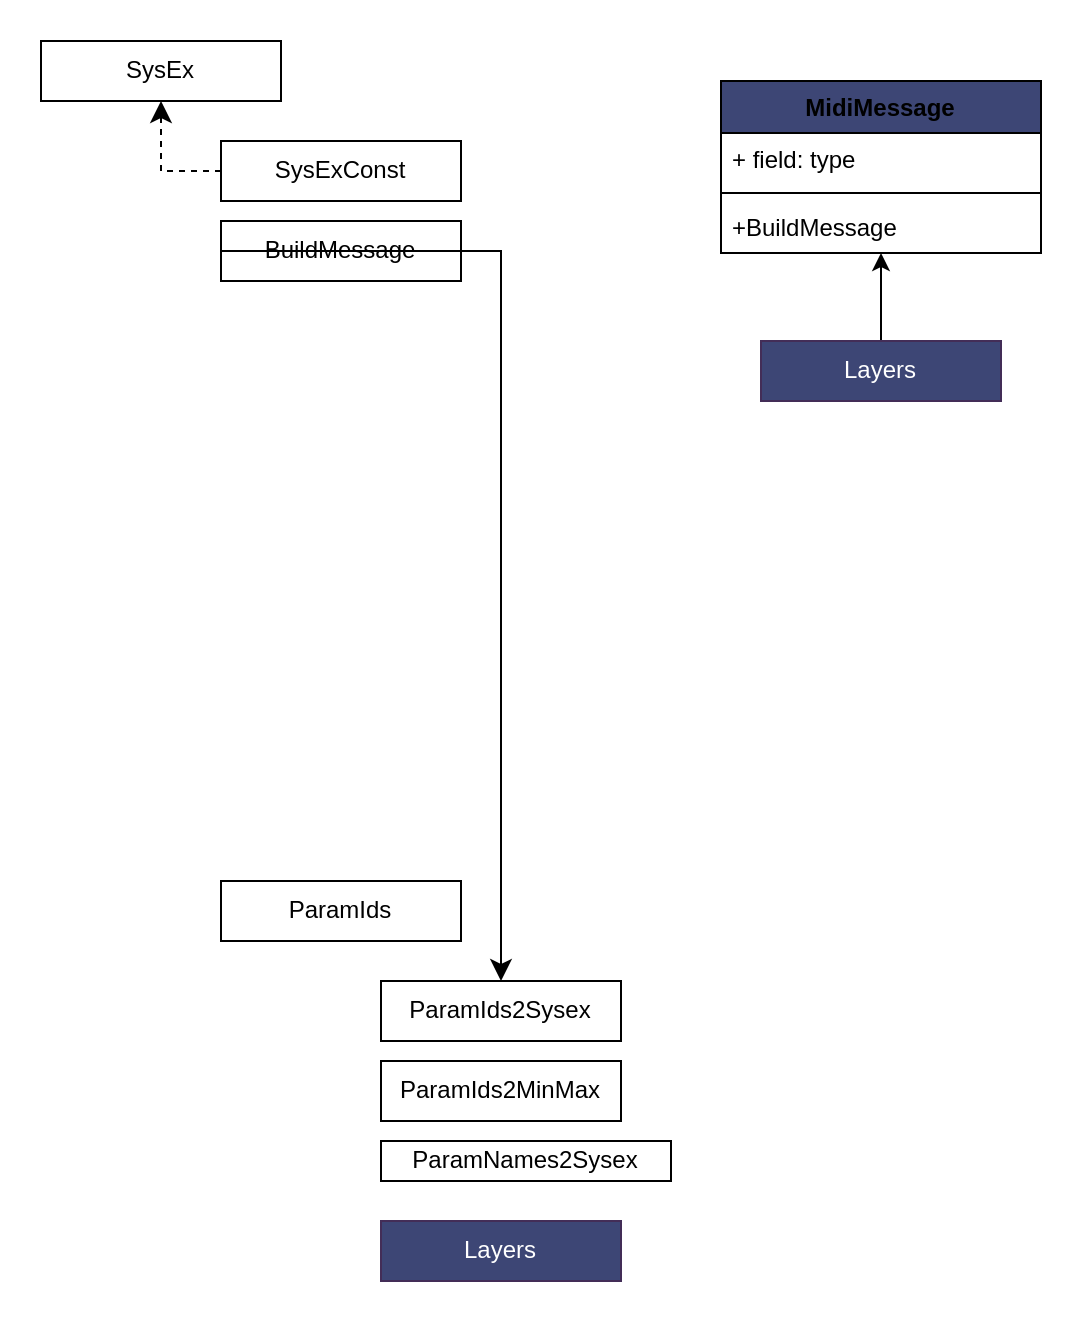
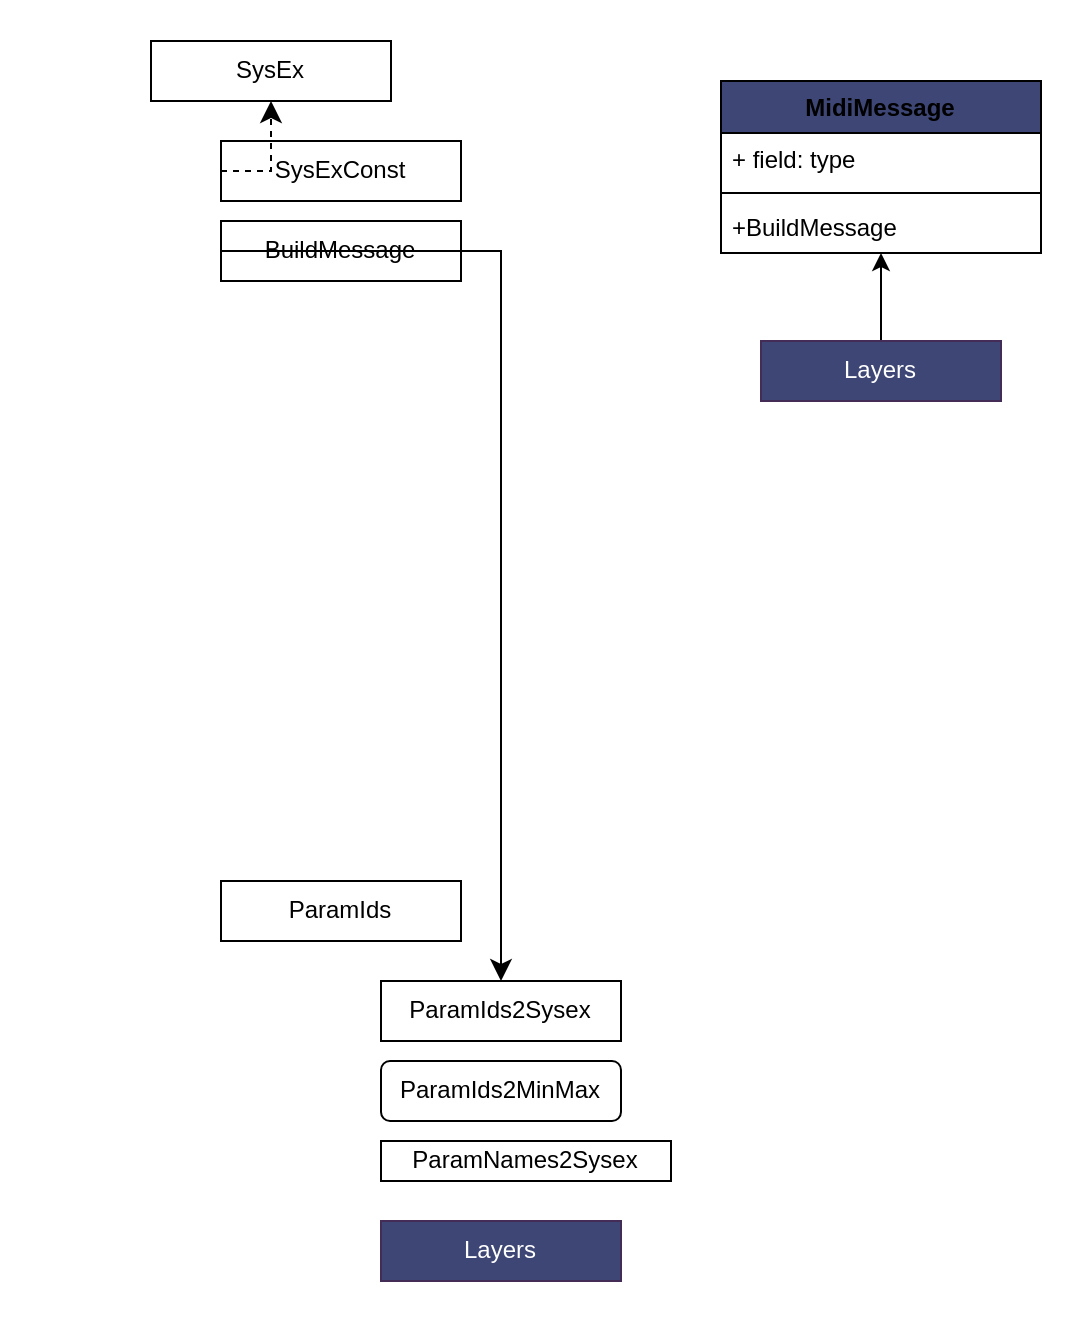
(161, 71) -> (271, 71)
(501, 1091) -> (501, 1091)
